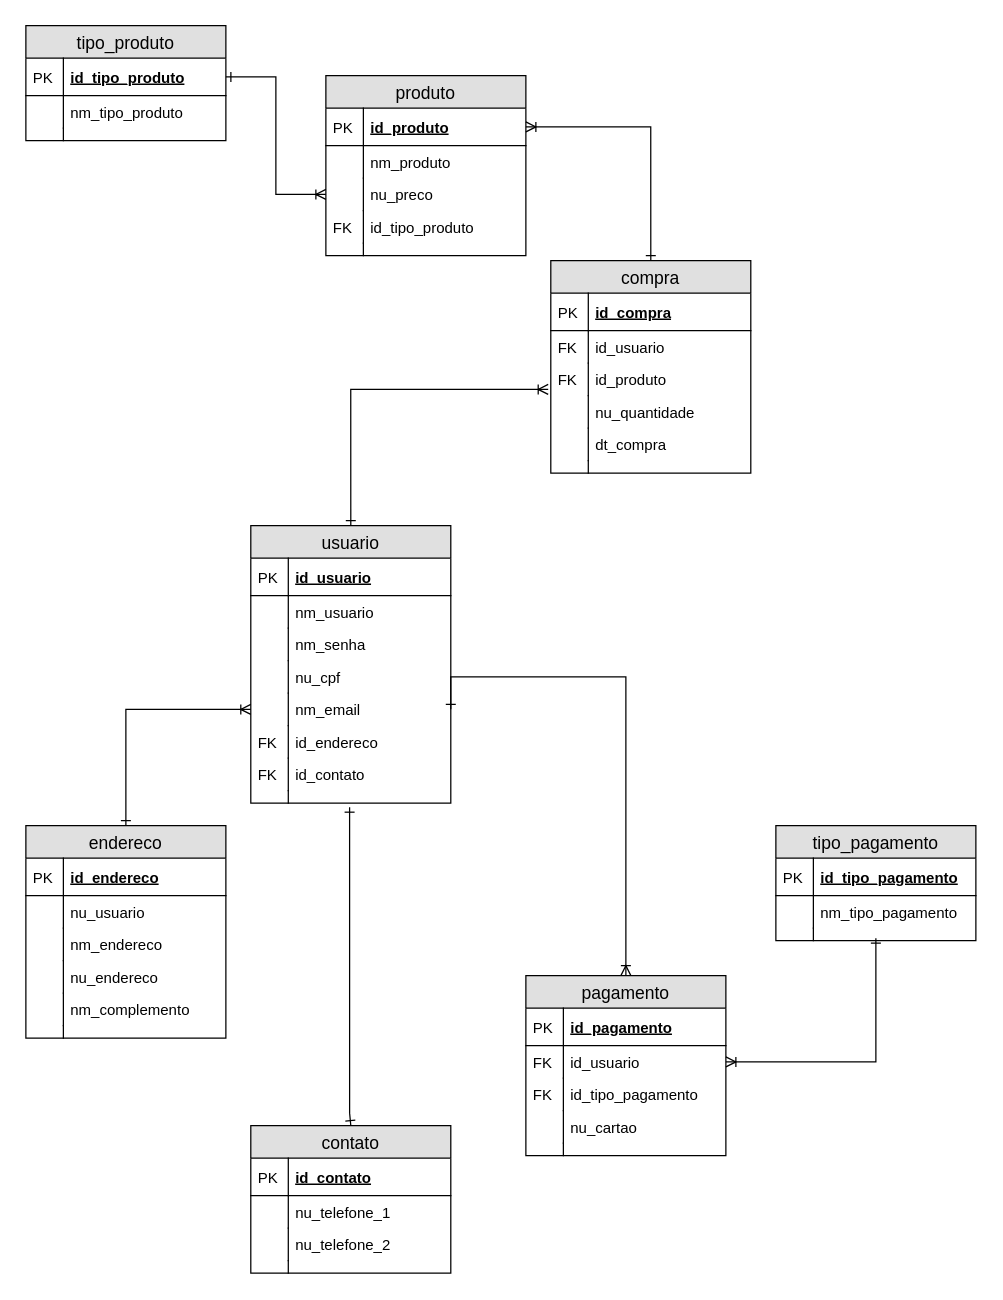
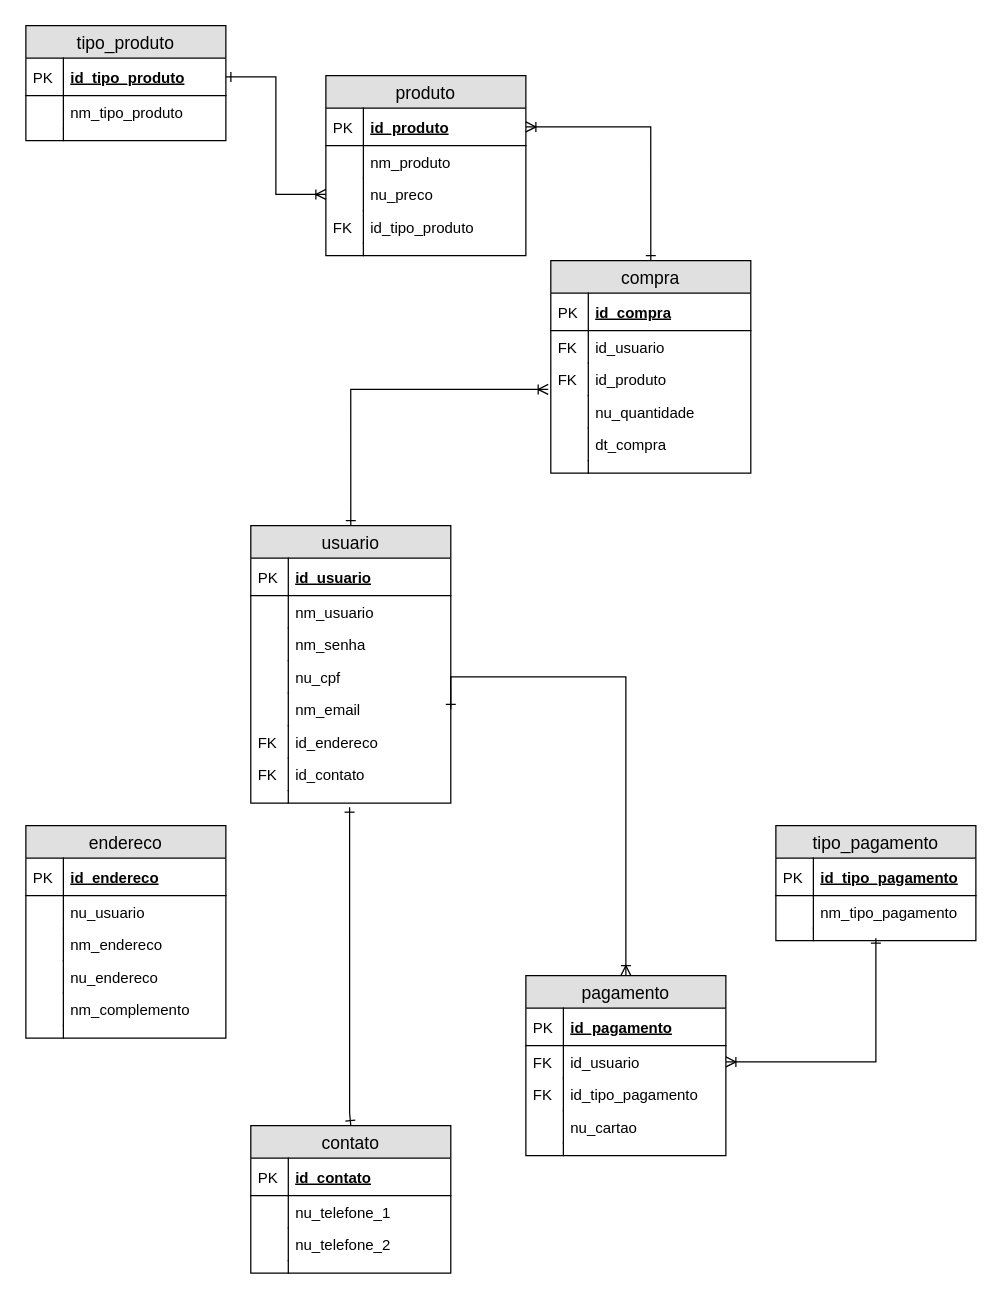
(130, 709) -> none
